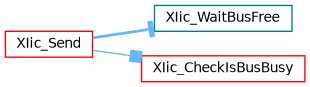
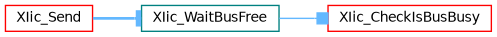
(110, 53) -> (297, 18)
